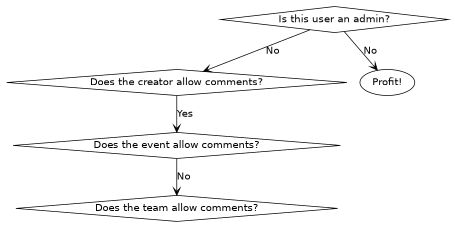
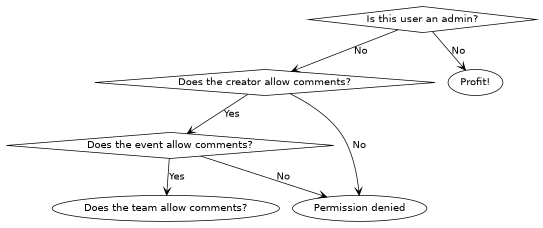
(184, 177) -> (177, 177)
(177, 208) -> (166, 208)
none -> (360, 208)
